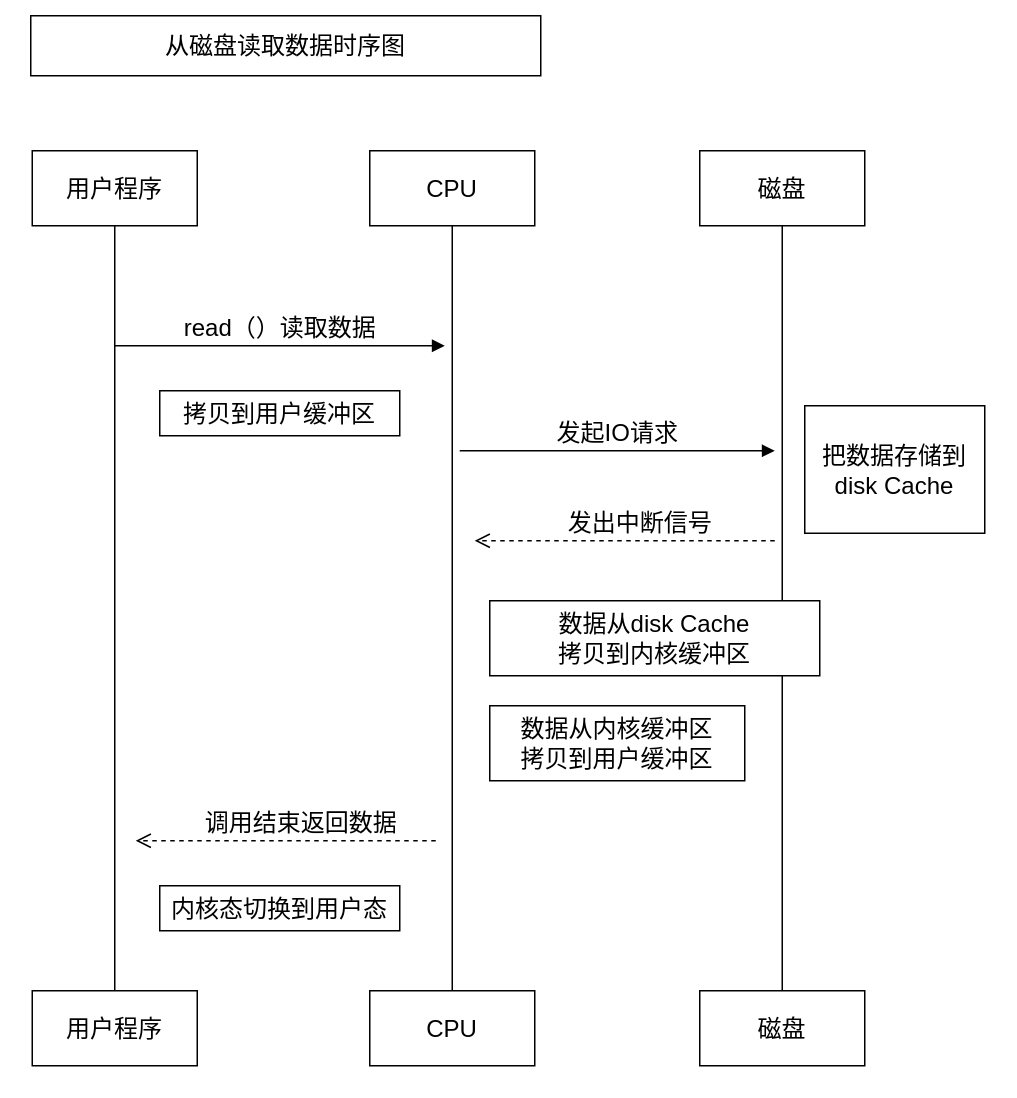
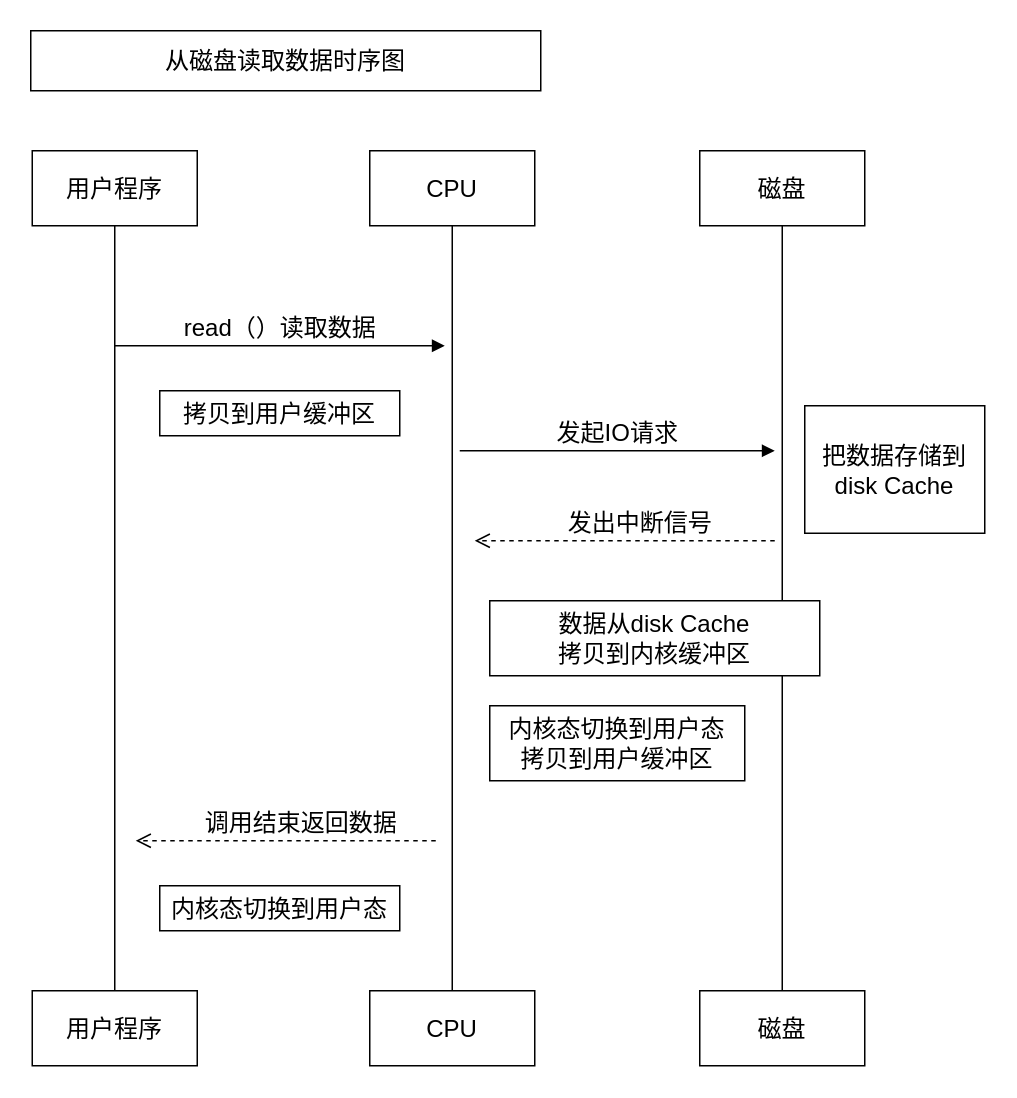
(286, 46) -> (286, 61)
(617, 743) -> (617, 743)
